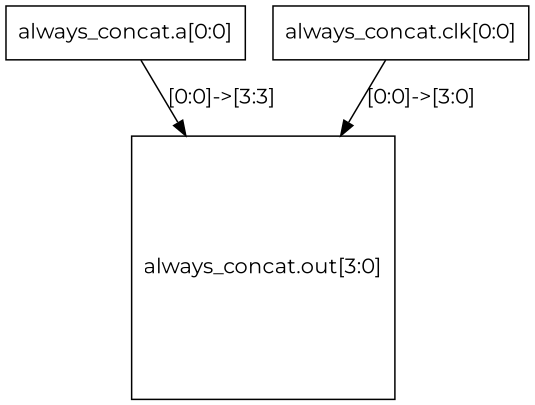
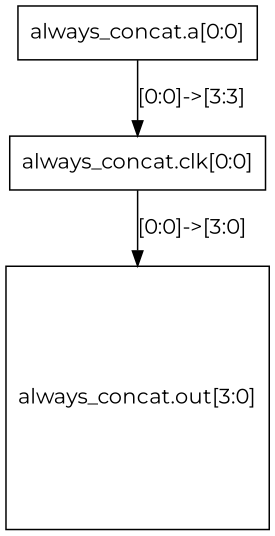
(159, 91) -> (138, 90)
